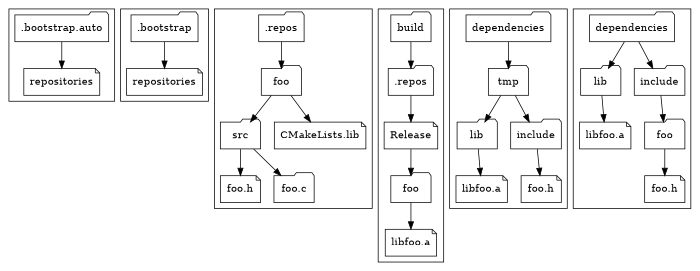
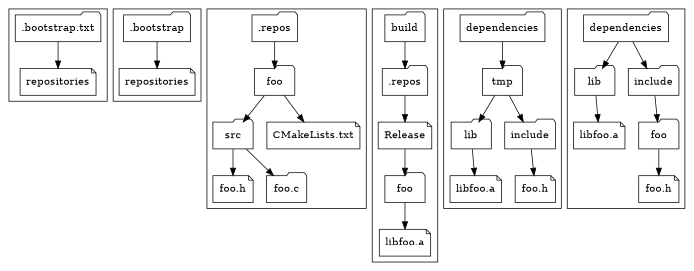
(62, 28) -> (58, 28)
(320, 135) -> (313, 135)
